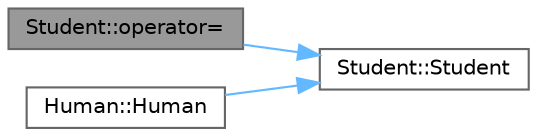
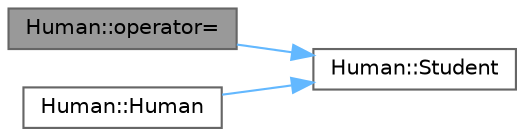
(126, 29) -> (123, 29)
(424, 69) -> (415, 69)
